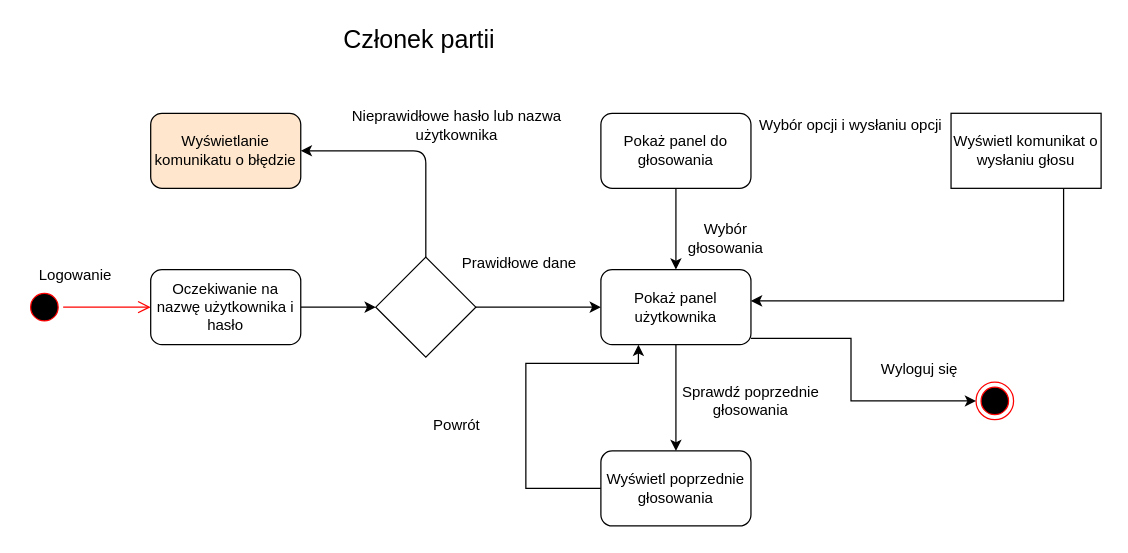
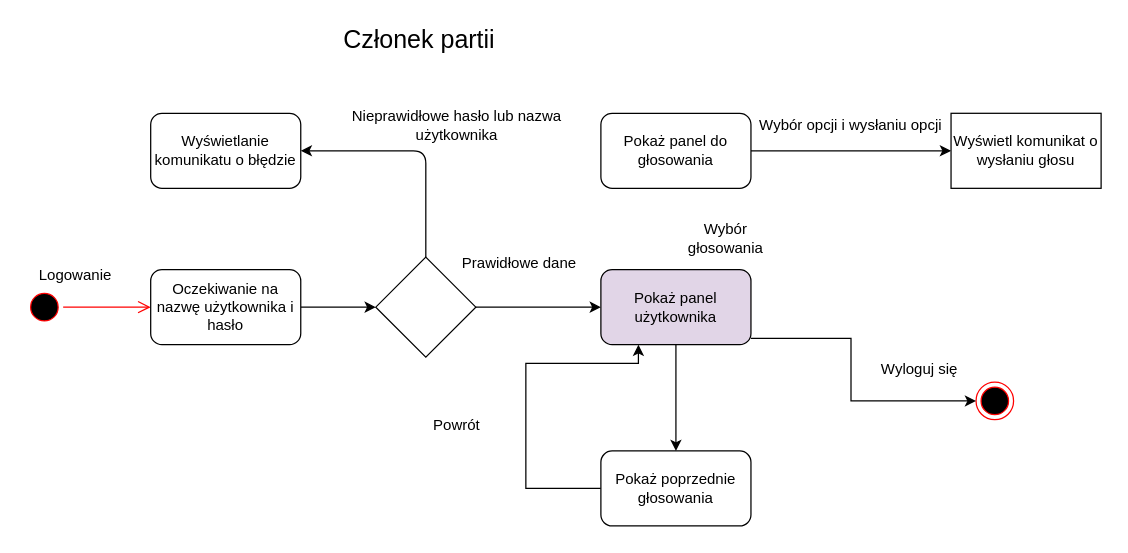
(226, 151) -> (226, 151)
(676, 224) -> (847, 151)
(967, 301) -> none
(676, 307) -> (676, 307)
(751, 401) -> none
(676, 488) -> (676, 488)
